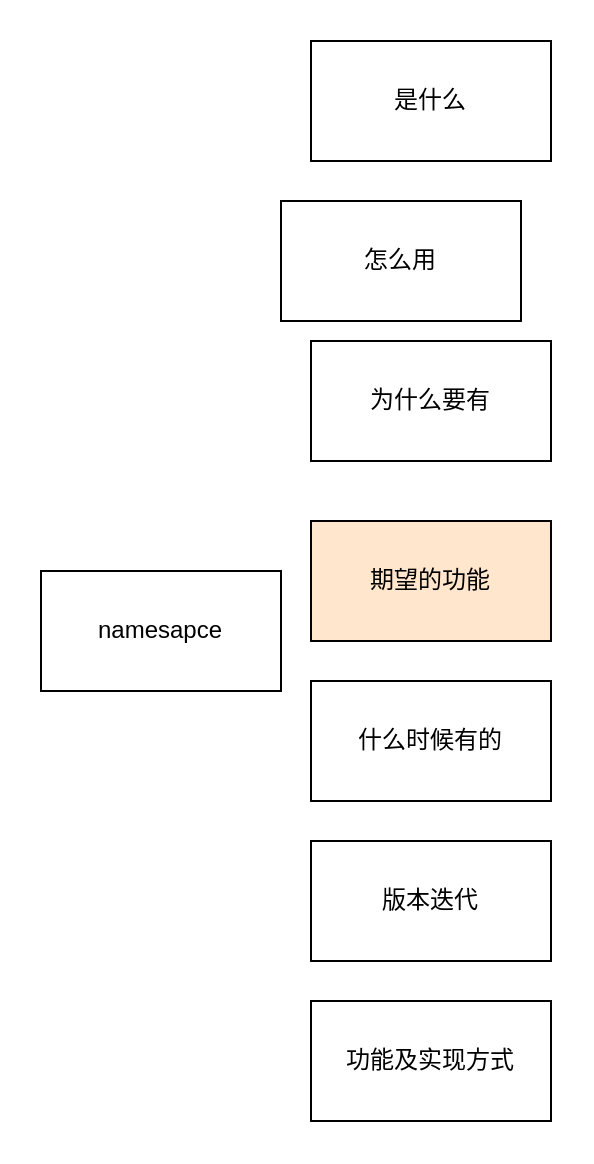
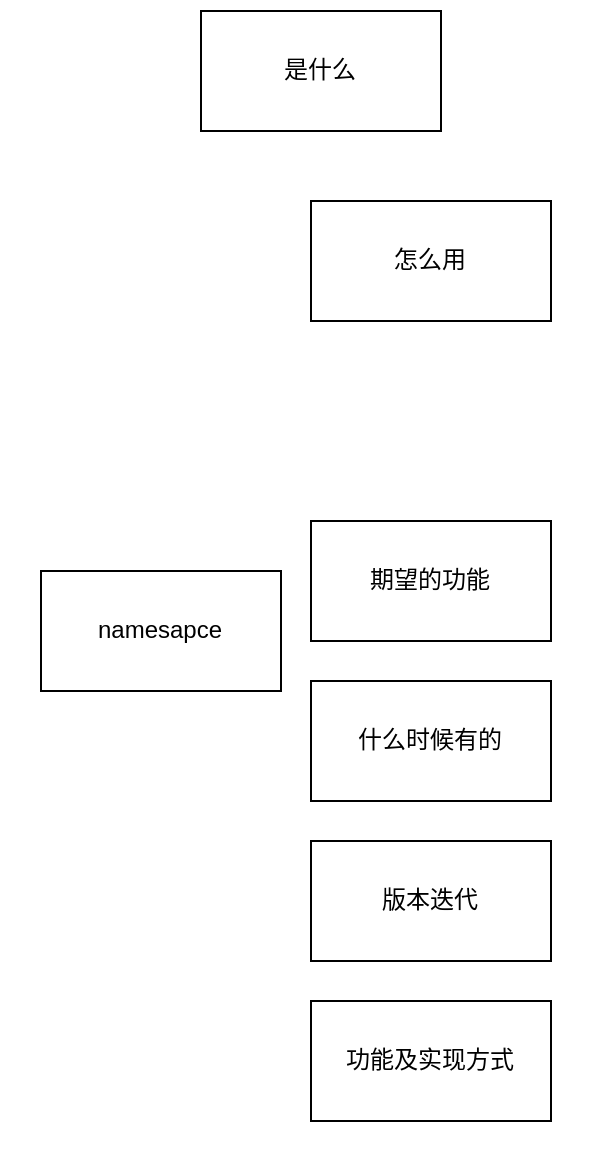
(431, 101) -> (321, 71)
(401, 261) -> (431, 261)
(431, 401) -> none
(431, 581) -> (431, 581)
